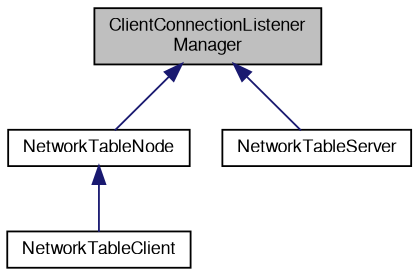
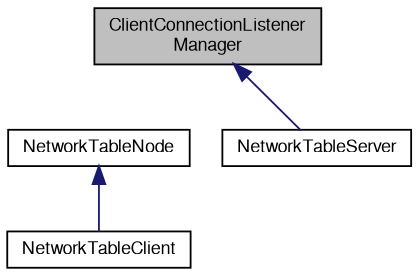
(142, 104) -> none
